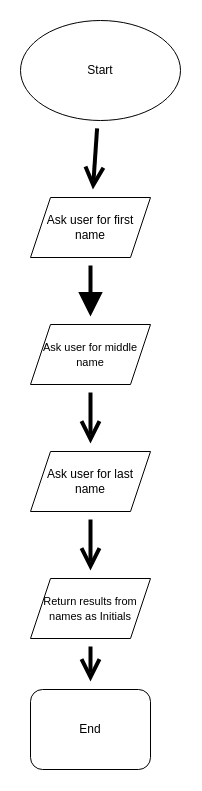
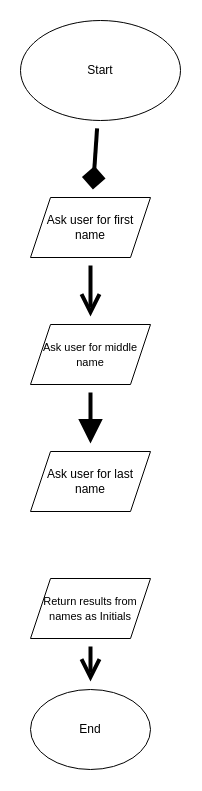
(94, 174) -> (94, 168)
(91, 292) -> (91, 298)
(91, 425) -> (91, 419)
(91, 541) -> none
(91, 730) -> (91, 730)
